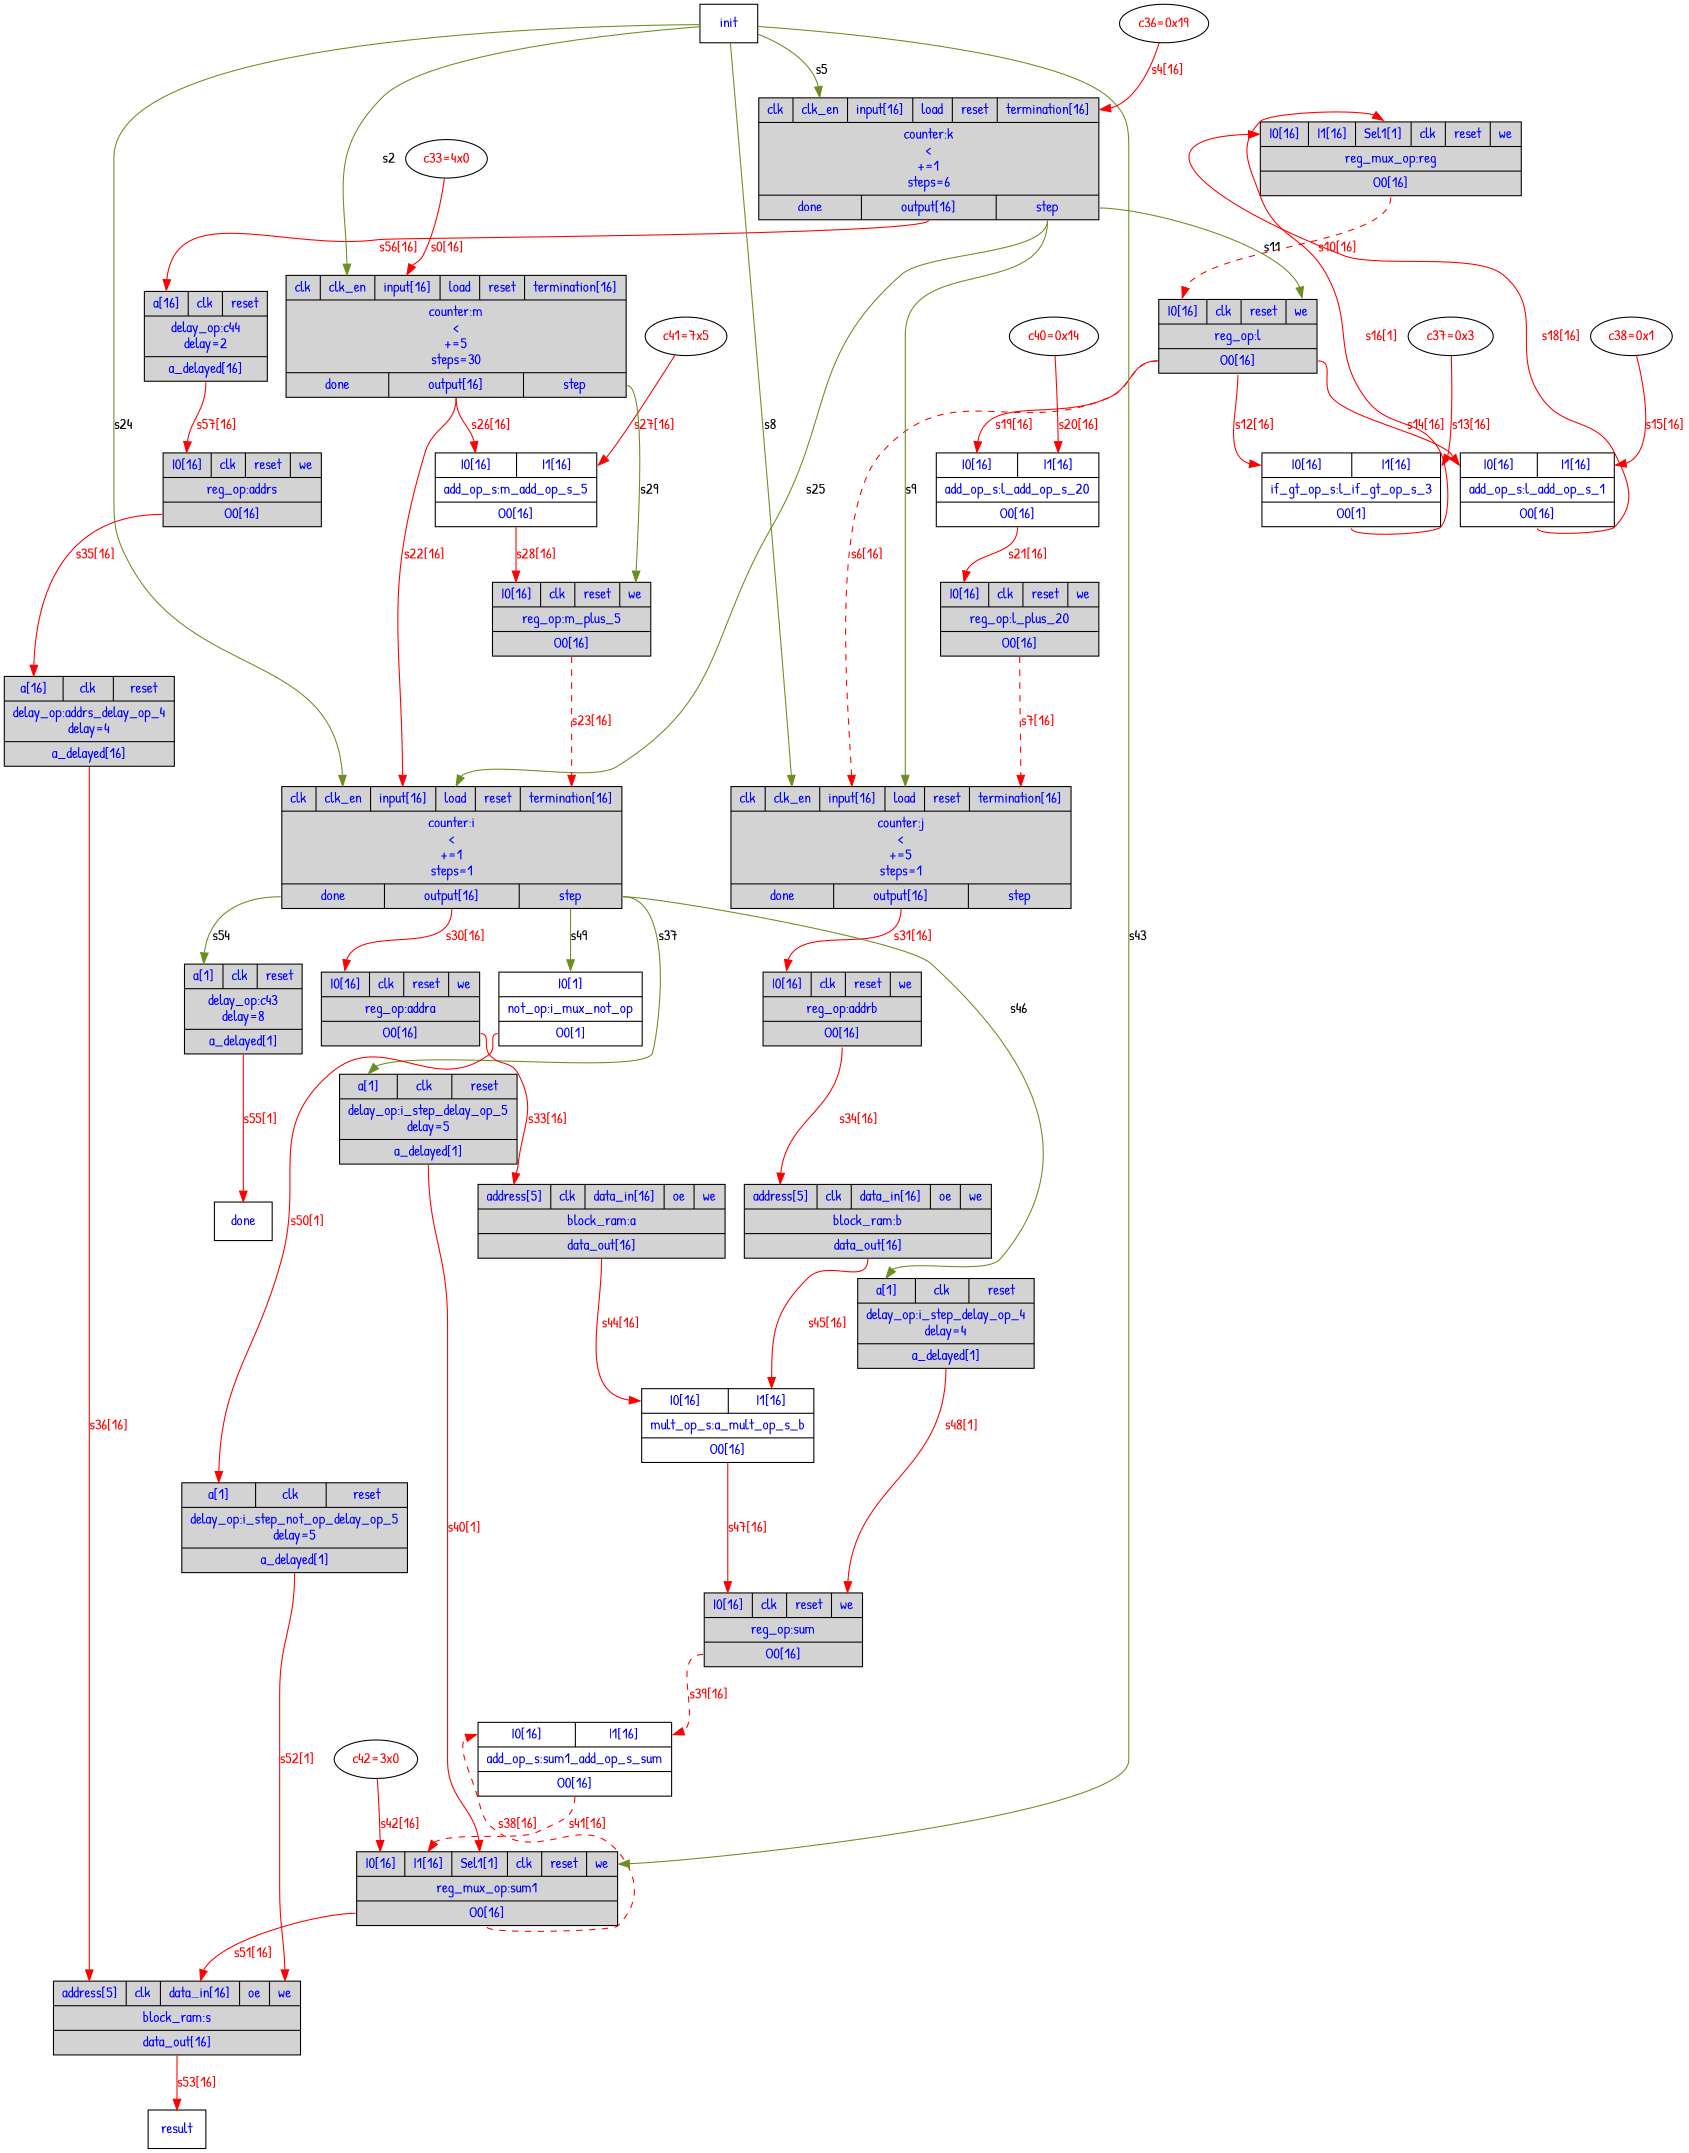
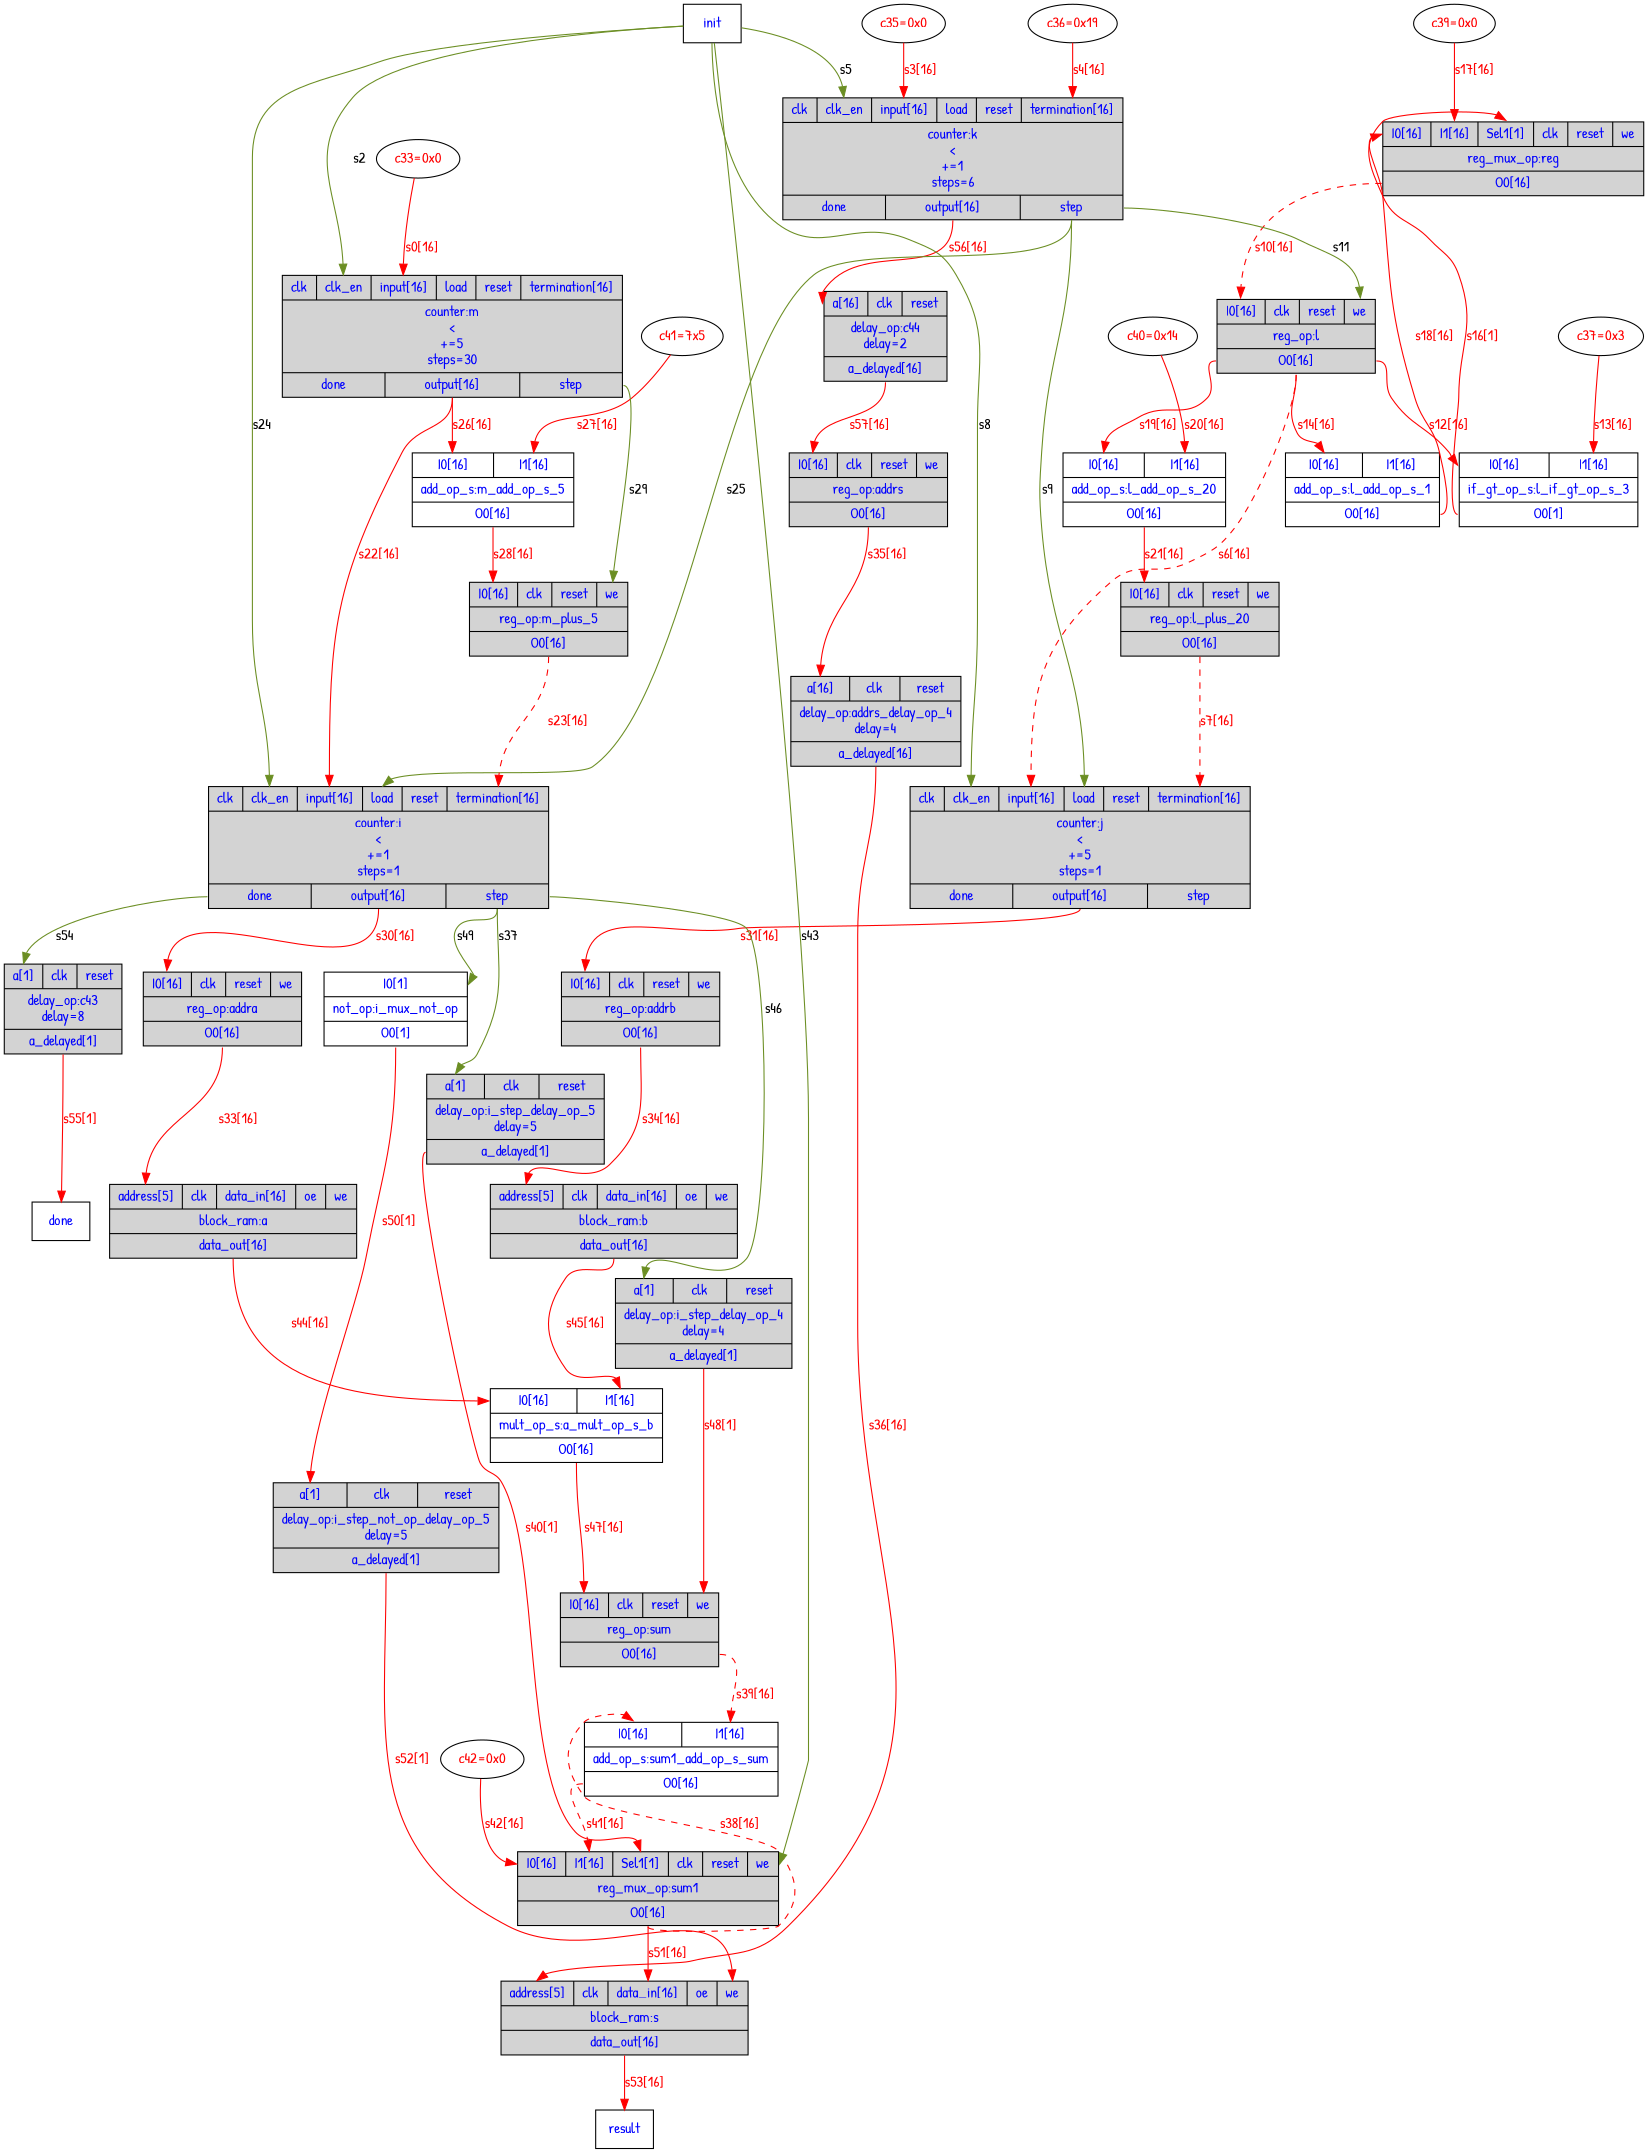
none -> (904, 24)
none -> (1454, 24)
(446, 159) -> (418, 159)
(1631, 336) -> none
(376, 1759) -> (482, 1759)
